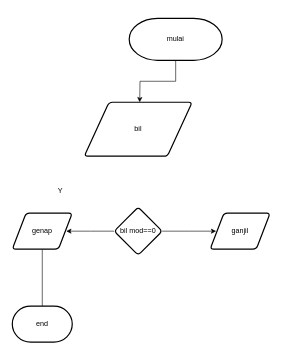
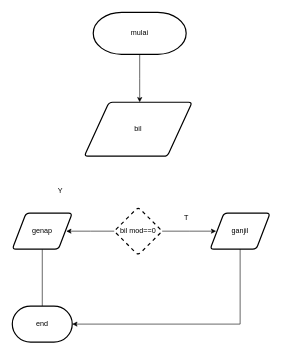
(176, 39) -> (140, 33)
none -> (186, 218)
(138, 231) -> (138, 231)
none -> (77, 324)
